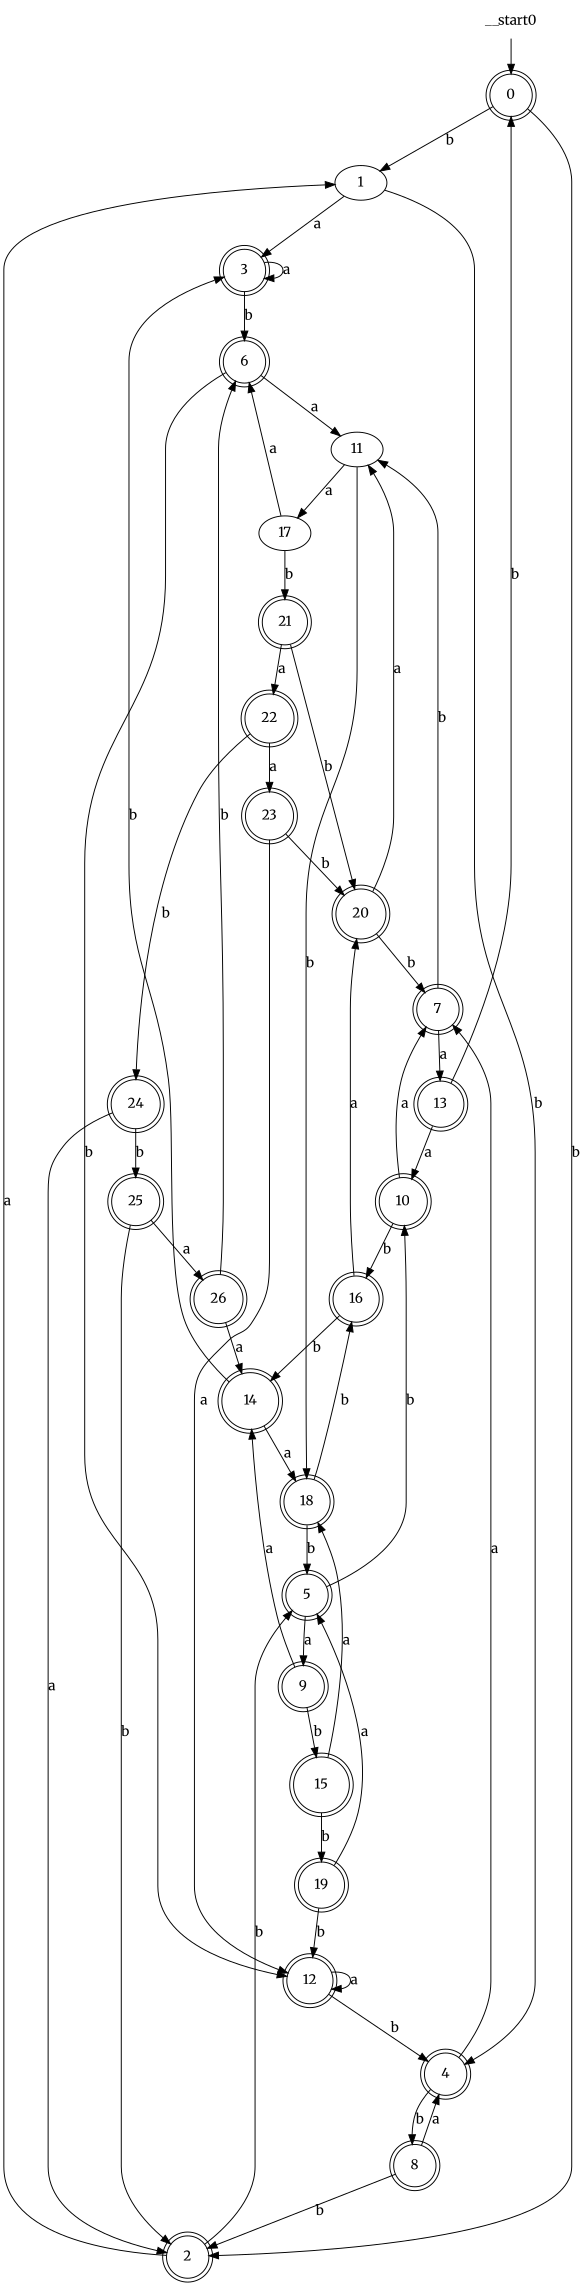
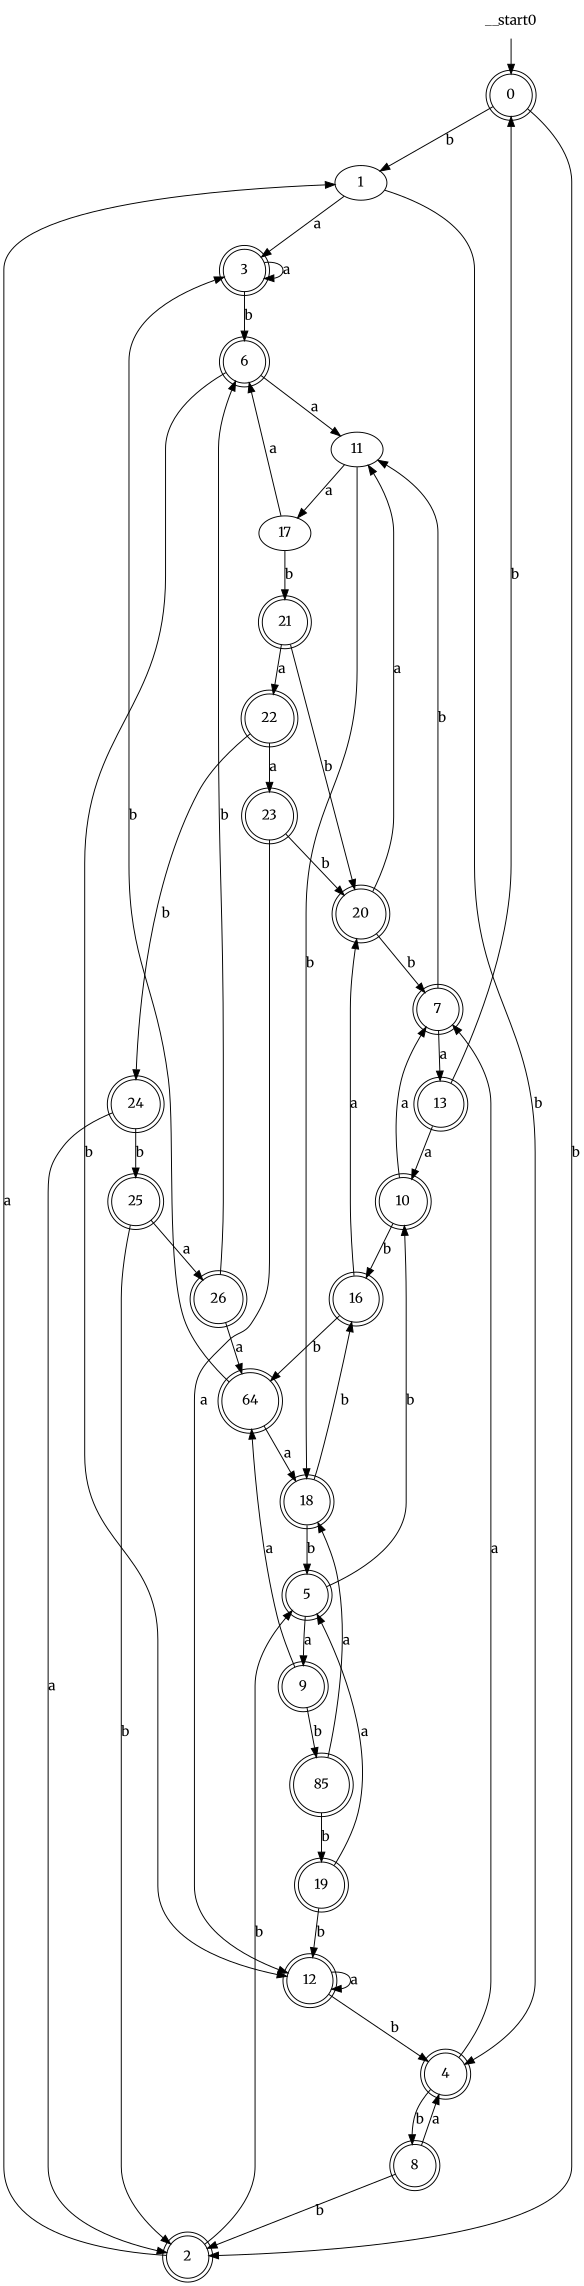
(250, 1401) -> (250, 1401)
(321, 1785) -> (321, 1785)
